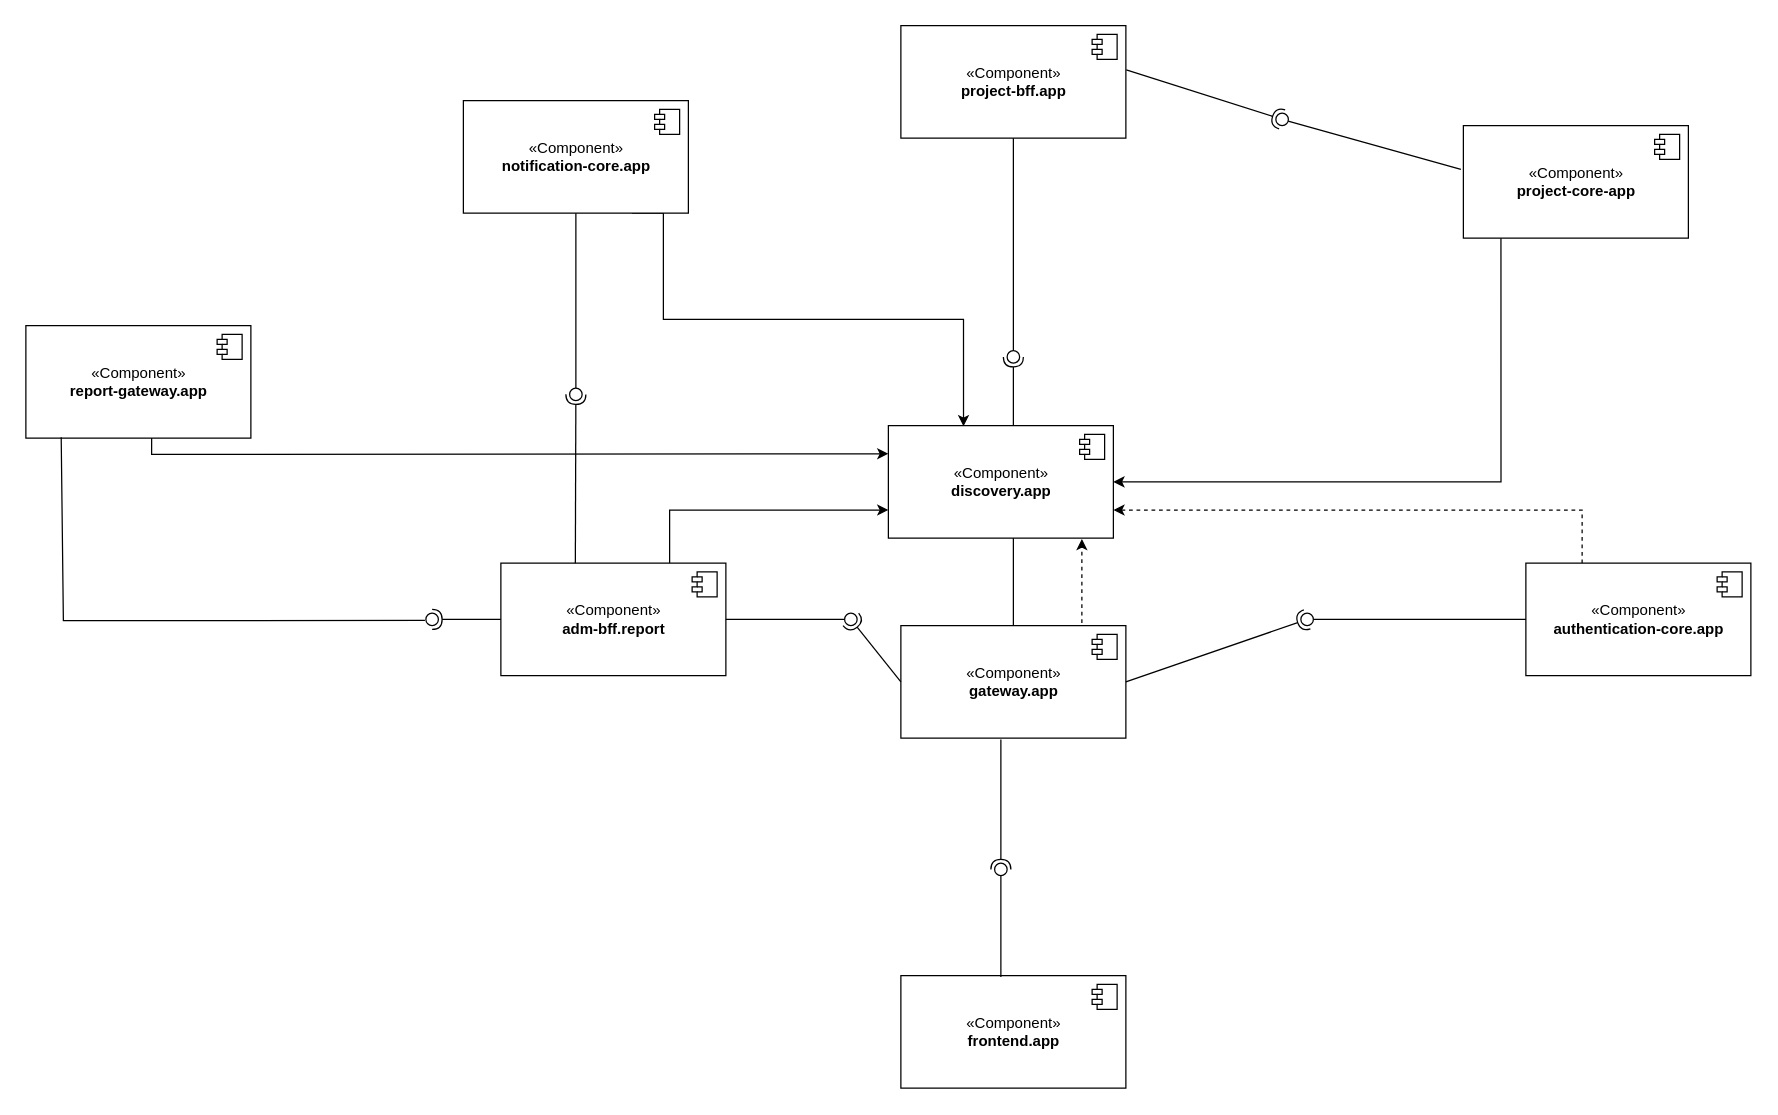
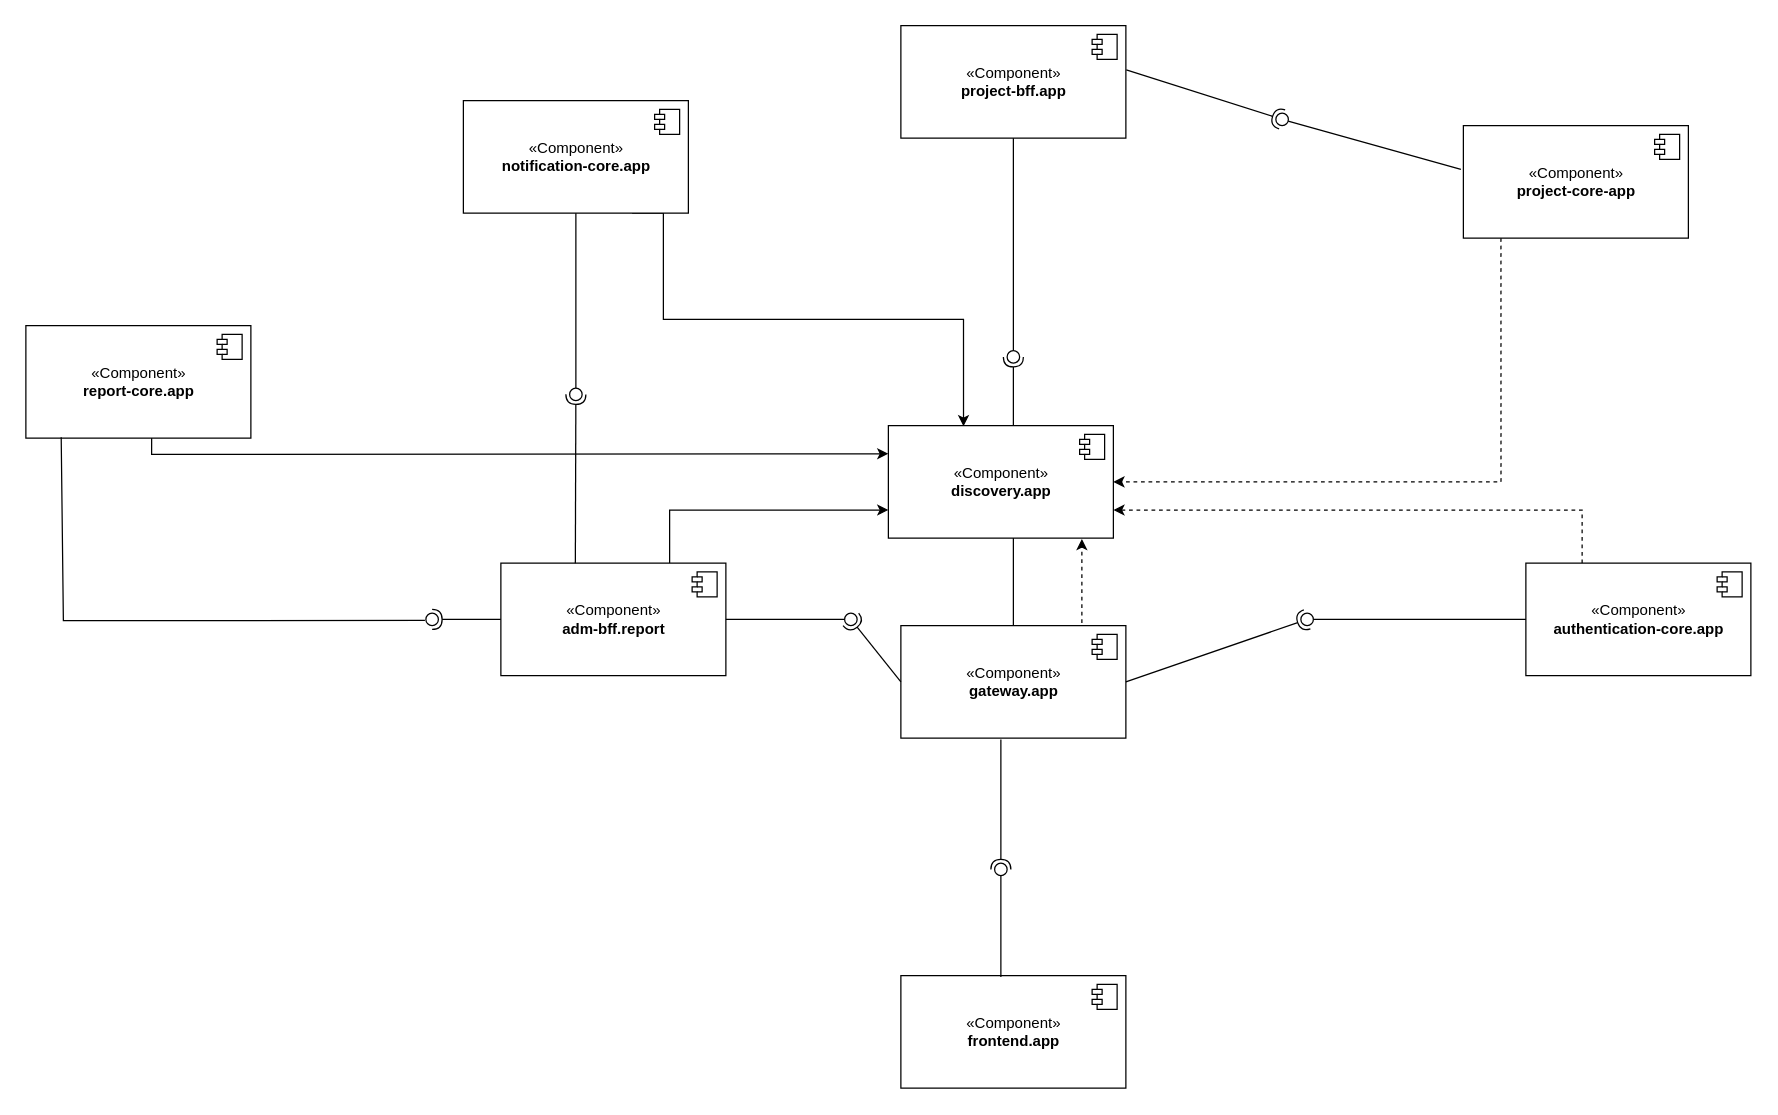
(139, 382) -> (139, 382)
(1432, 482) -> (1432, 482)
